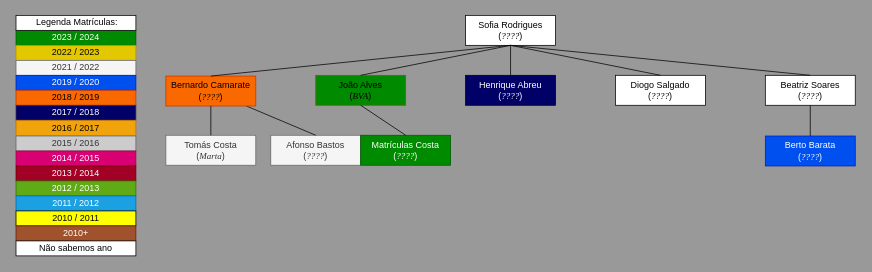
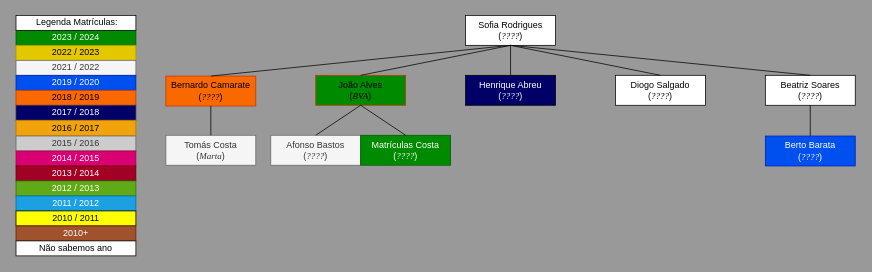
(281, 121) -> (336, 121)
